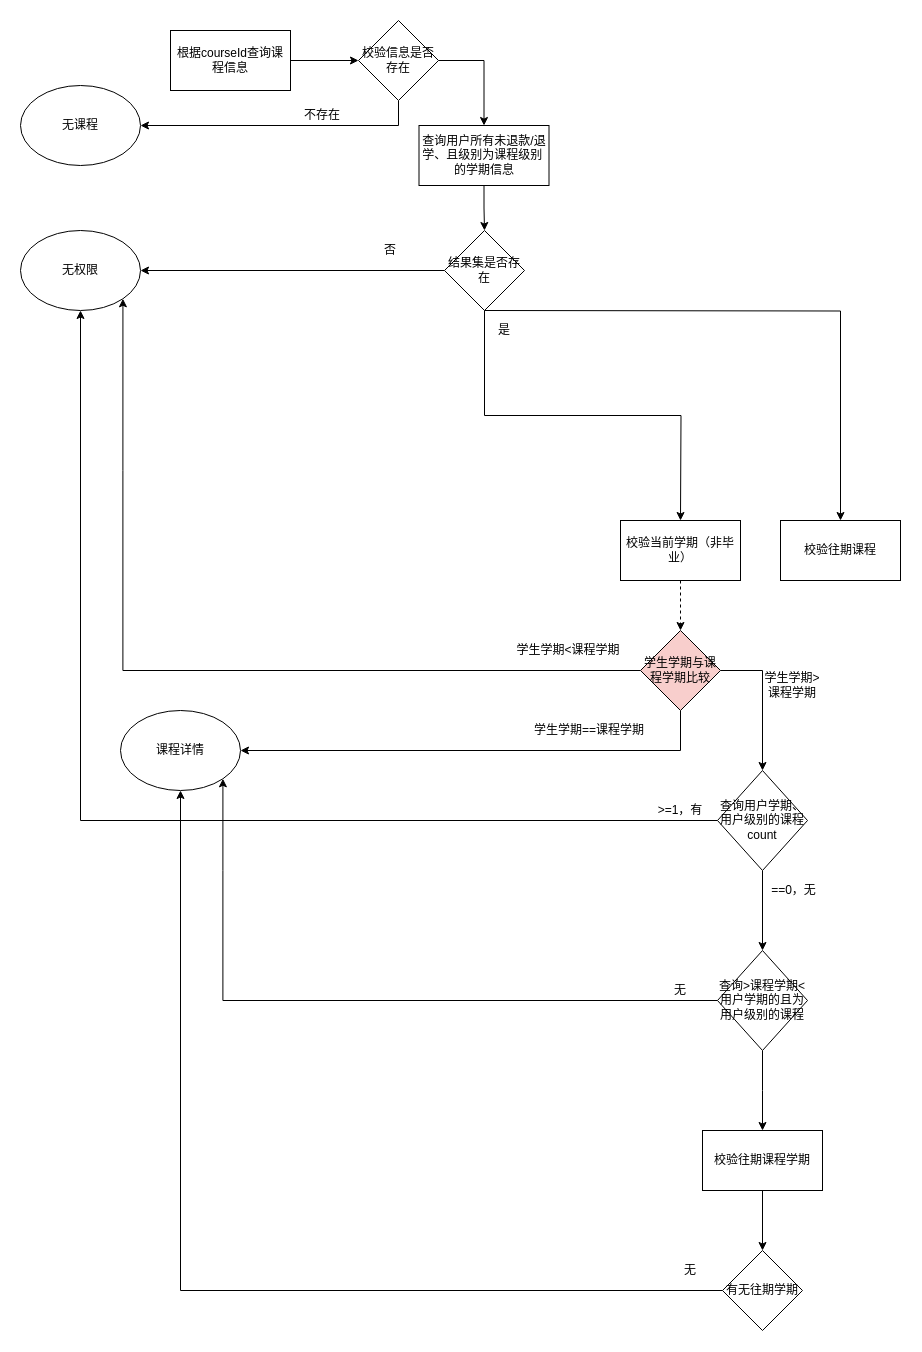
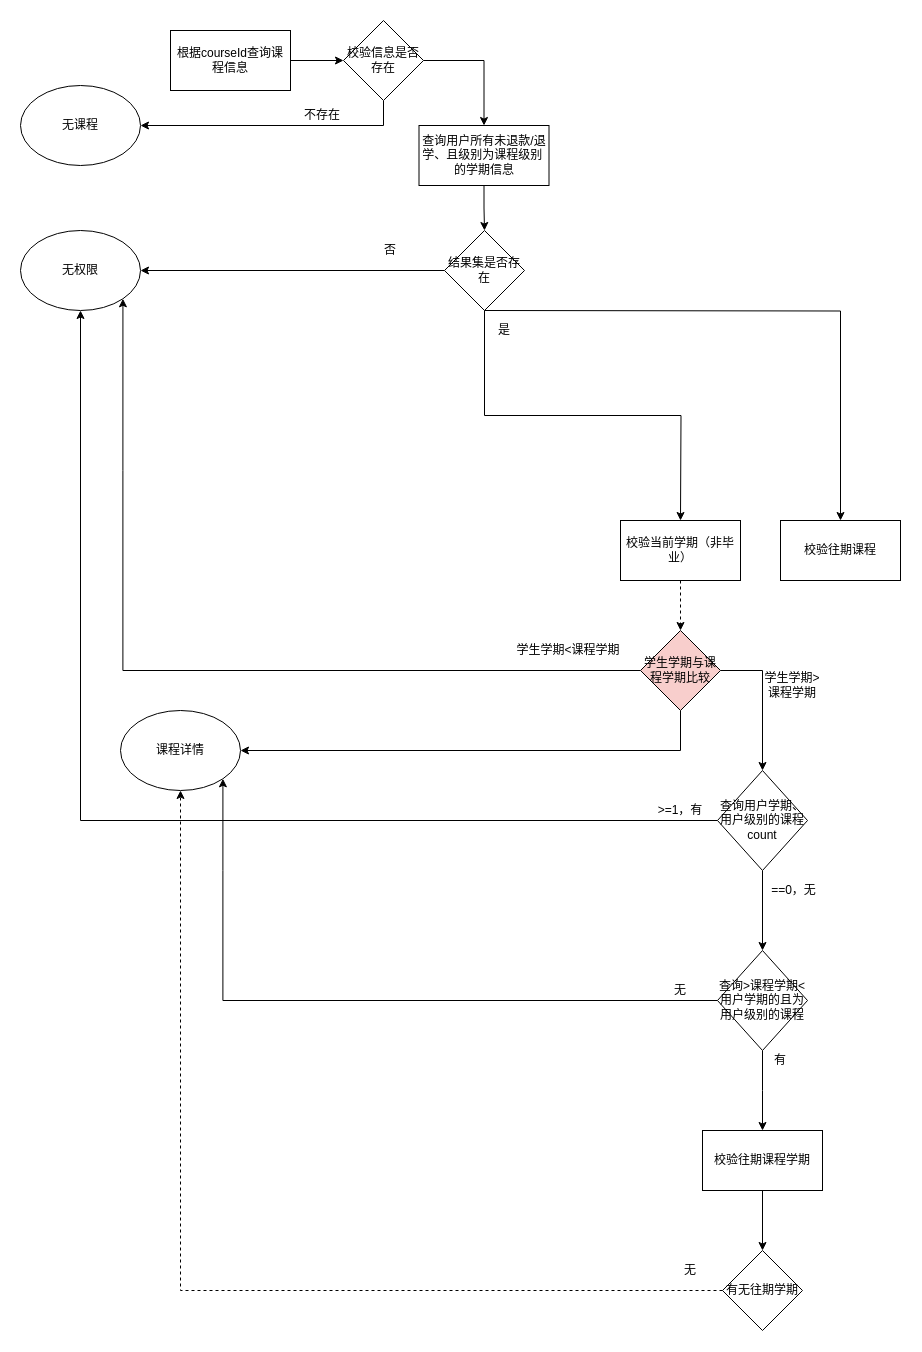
(399, 61) -> (384, 61)
(589, 731) -> none
none -> (781, 1061)
(205, 1291) -> (205, 1291)
